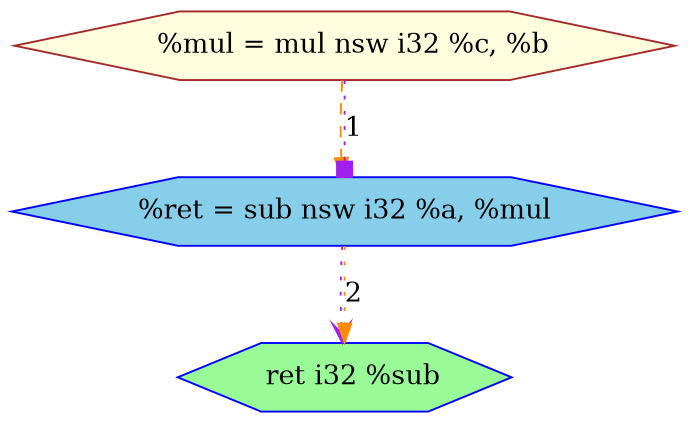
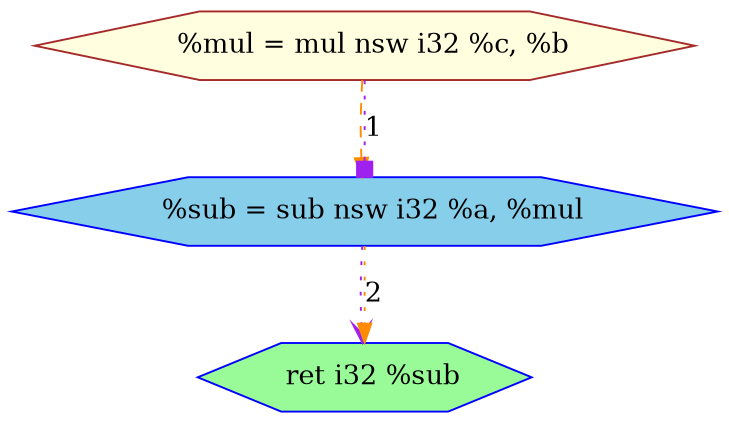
(345, 212) -> (365, 212)
